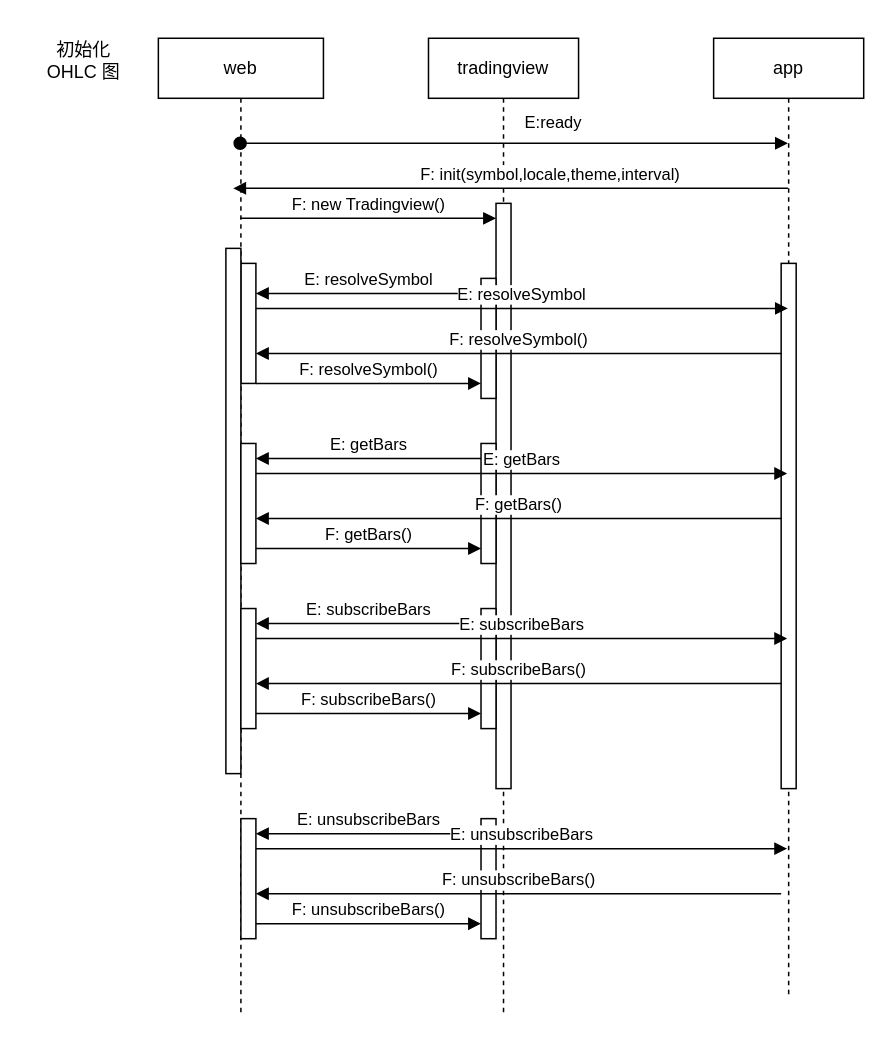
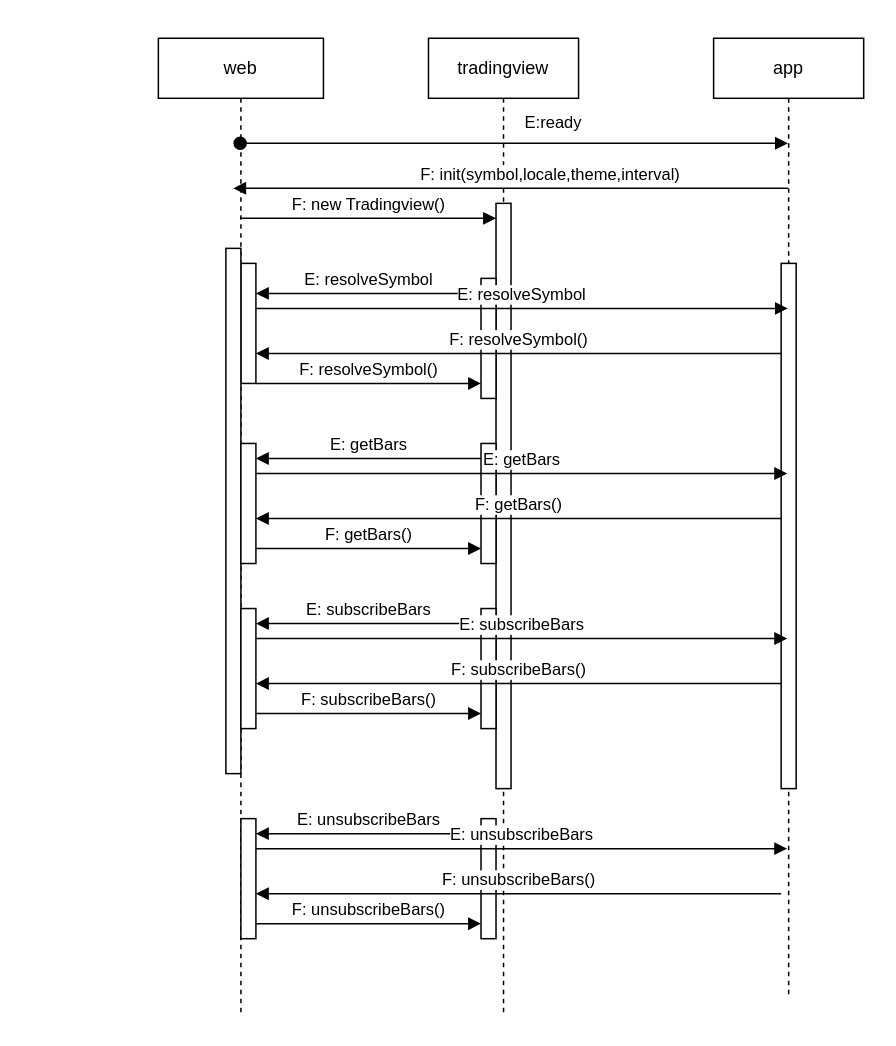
(83, 61) -> none
